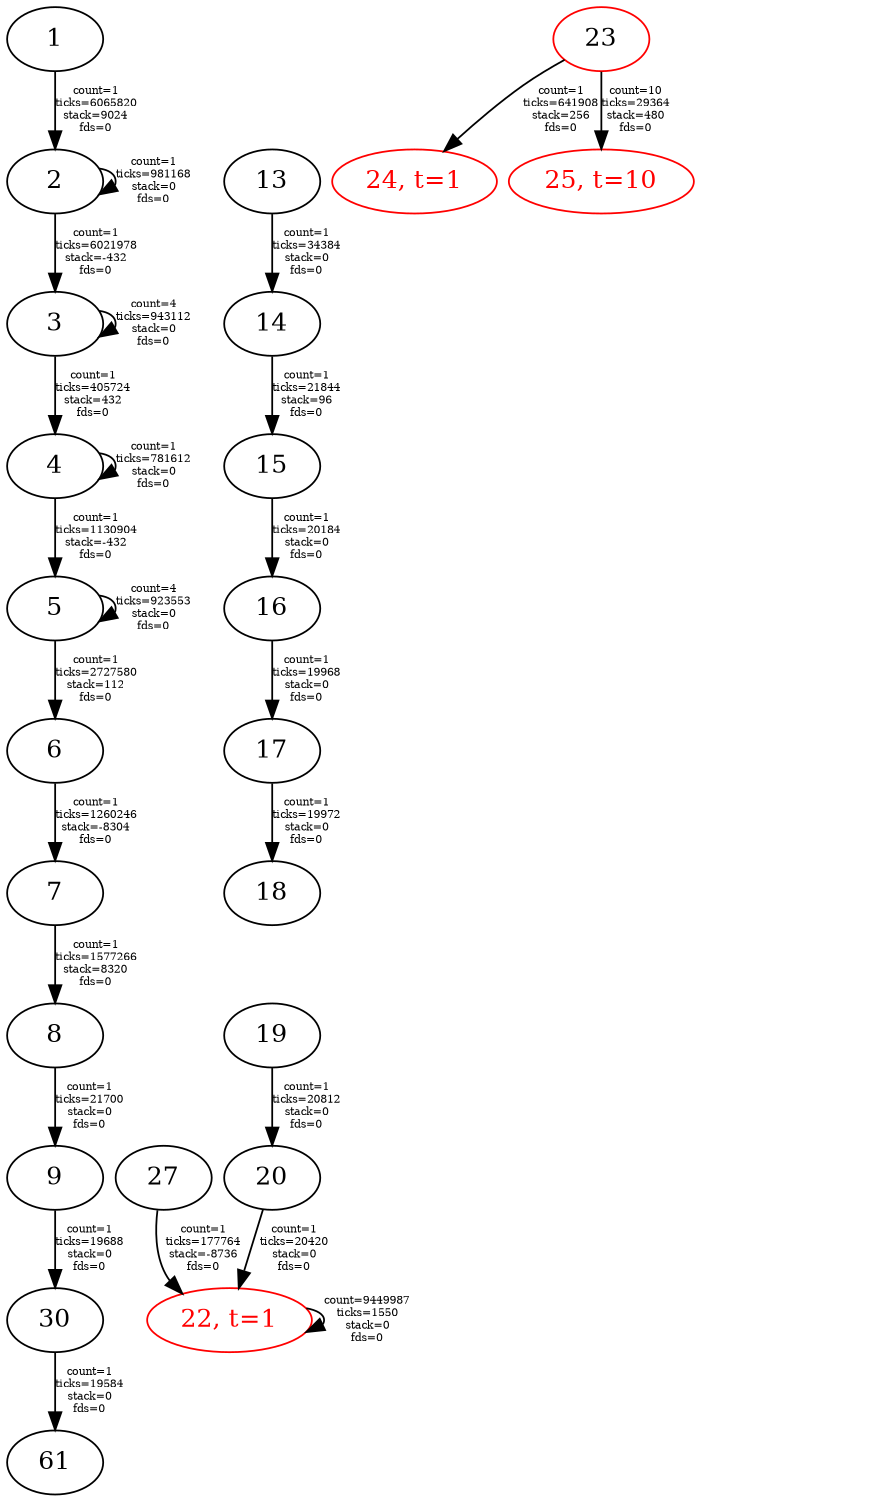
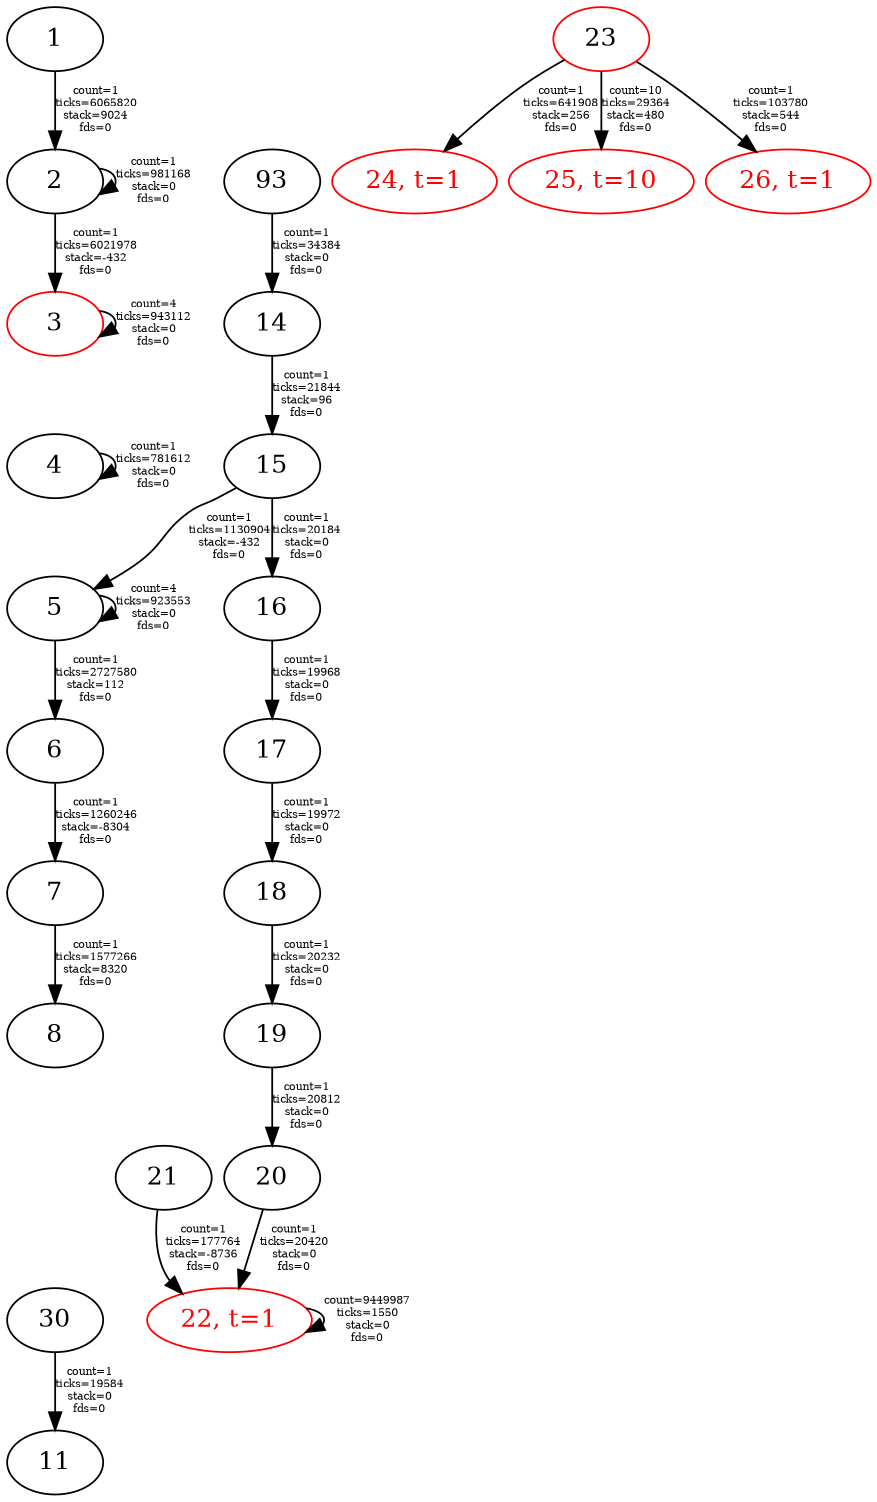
(272, 181) -> (272, 181)
none -> (788, 181)
(55, 324) -> (55, 324)
(55, 386) -> none
(55, 528) -> (170, 530)
none -> (272, 955)
(55, 1178) -> none
(164, 1178) -> (164, 1178)
(55, 1462) -> (55, 1462)
